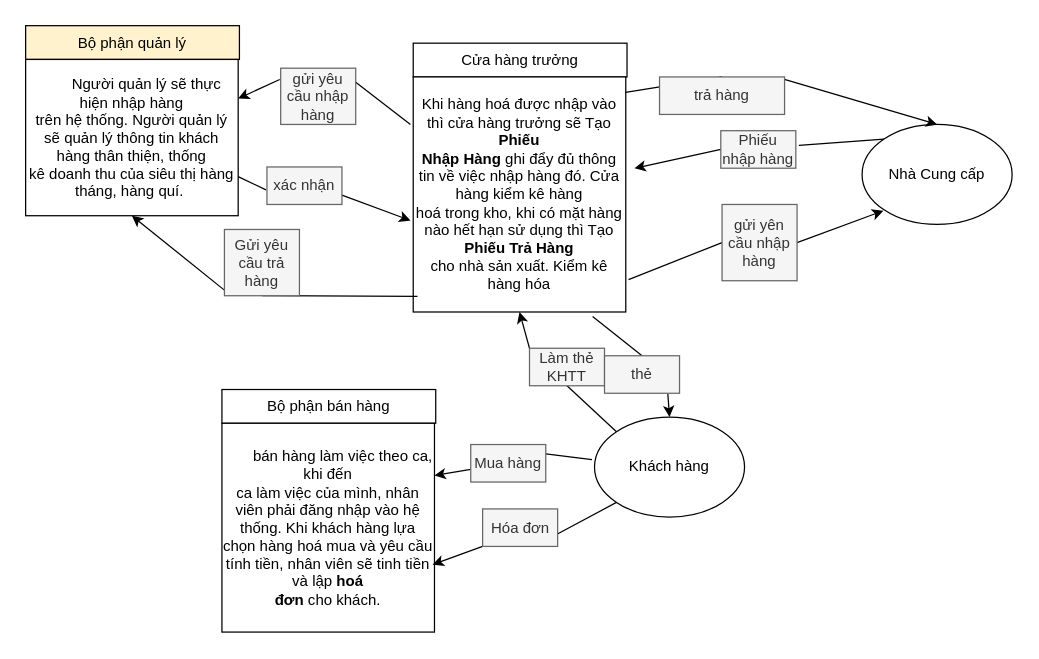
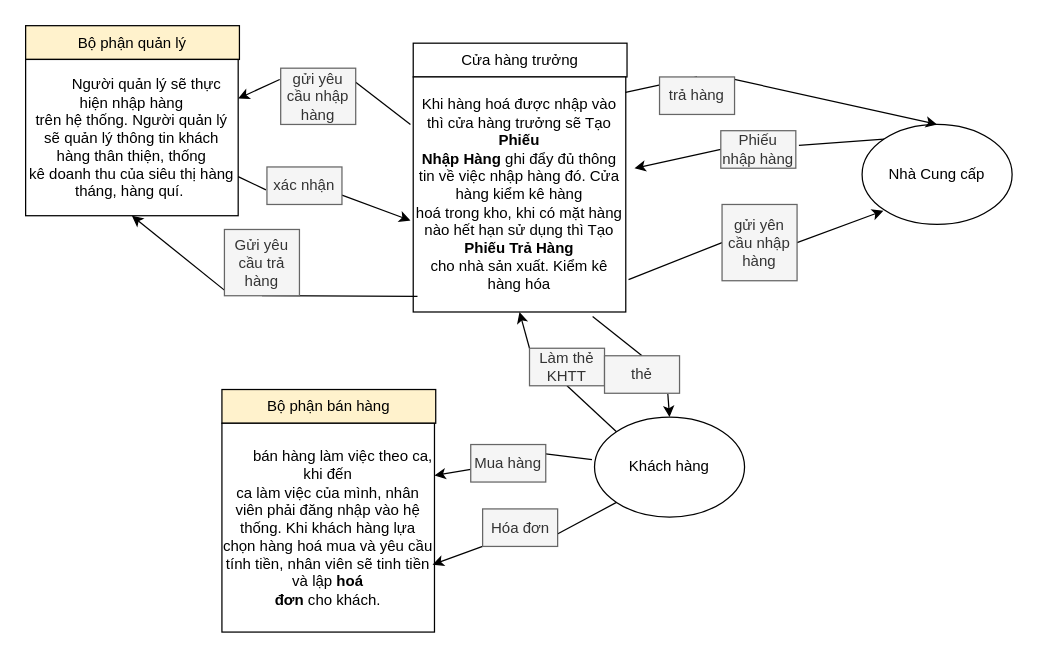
(722, 96) -> (697, 96)
(329, 406) -> (329, 406)
